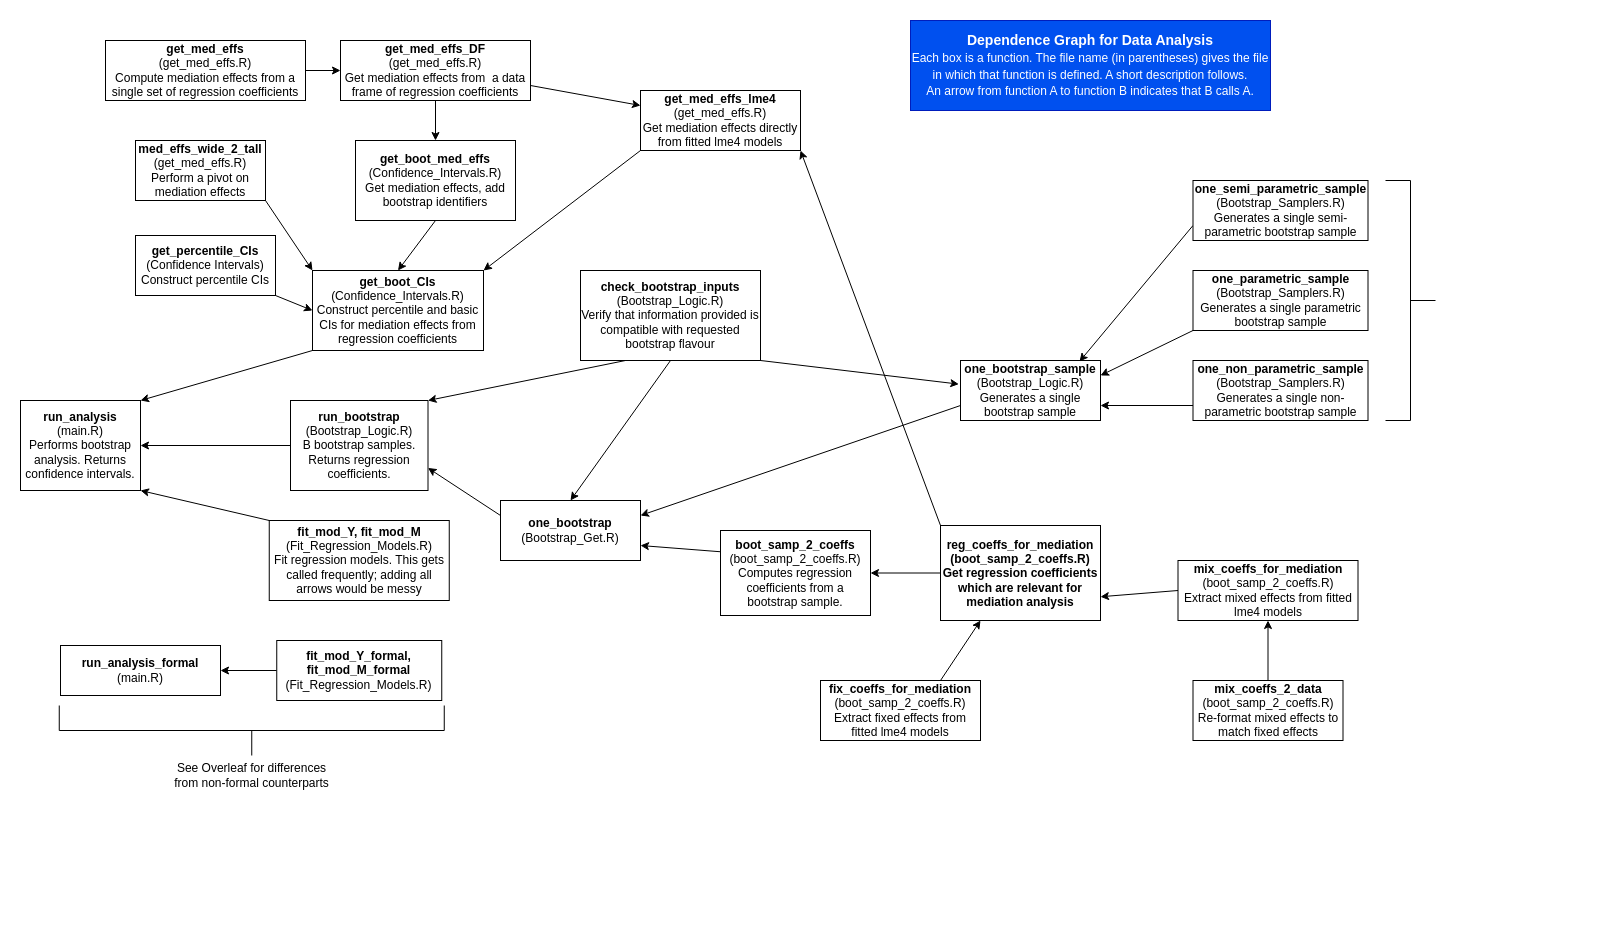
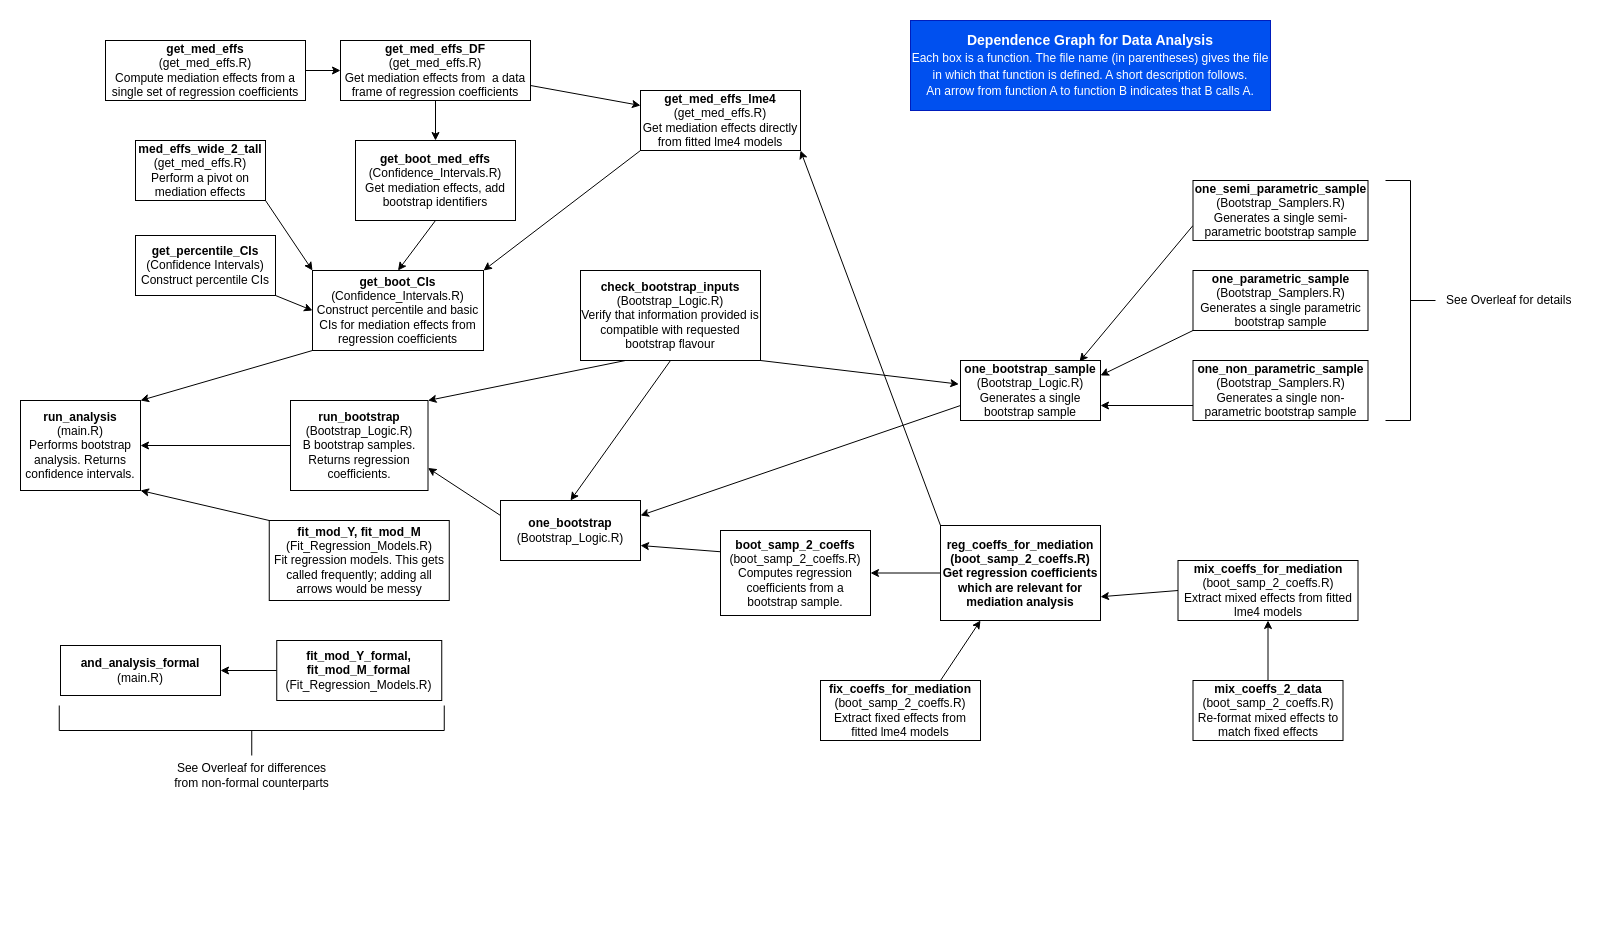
none -> (1511, 301)
(571, 531) -> (571, 531)
(141, 671) -> (141, 671)
